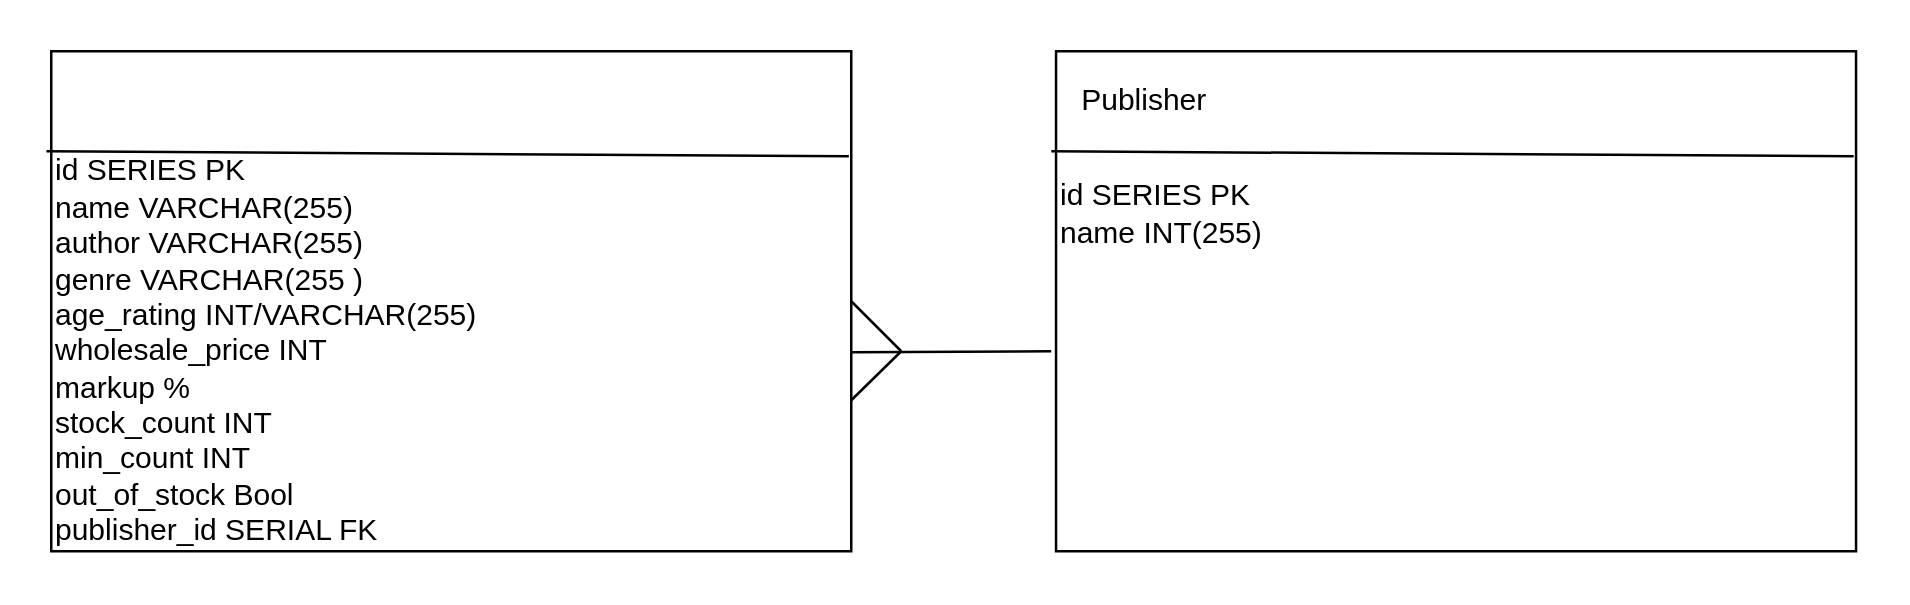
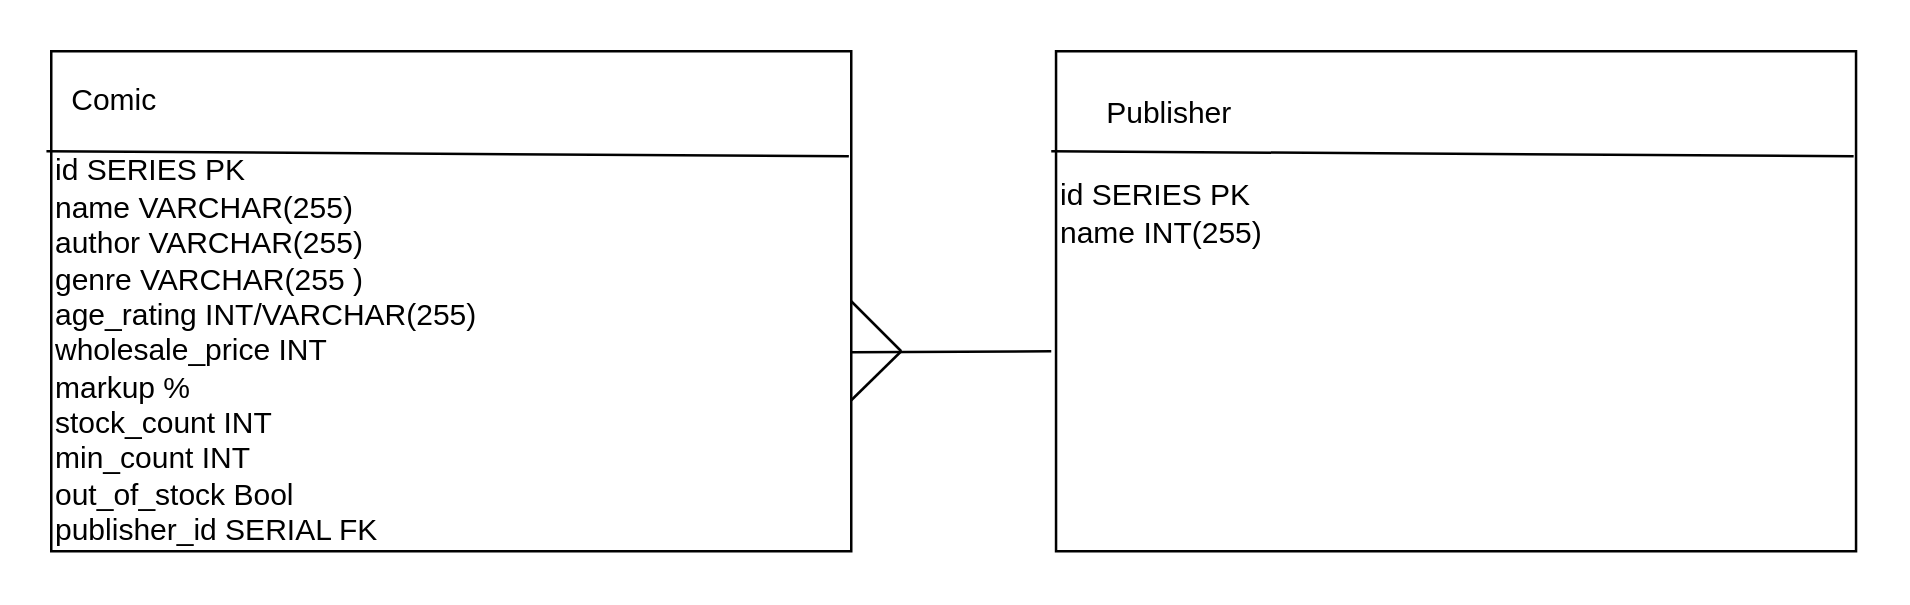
none -> (114, 101)
(1144, 101) -> (1169, 114)
